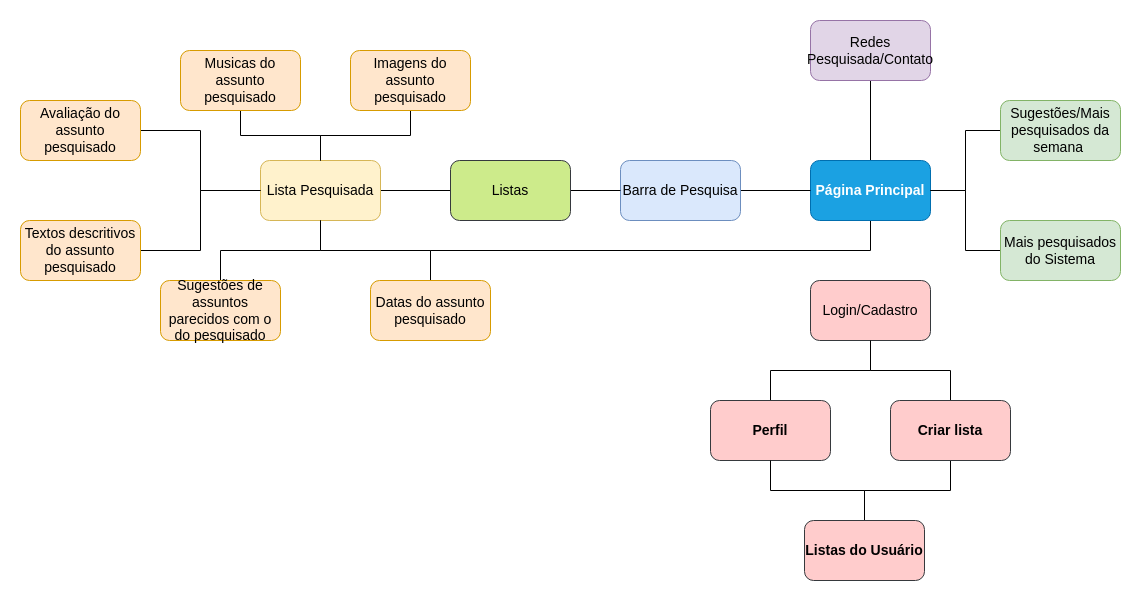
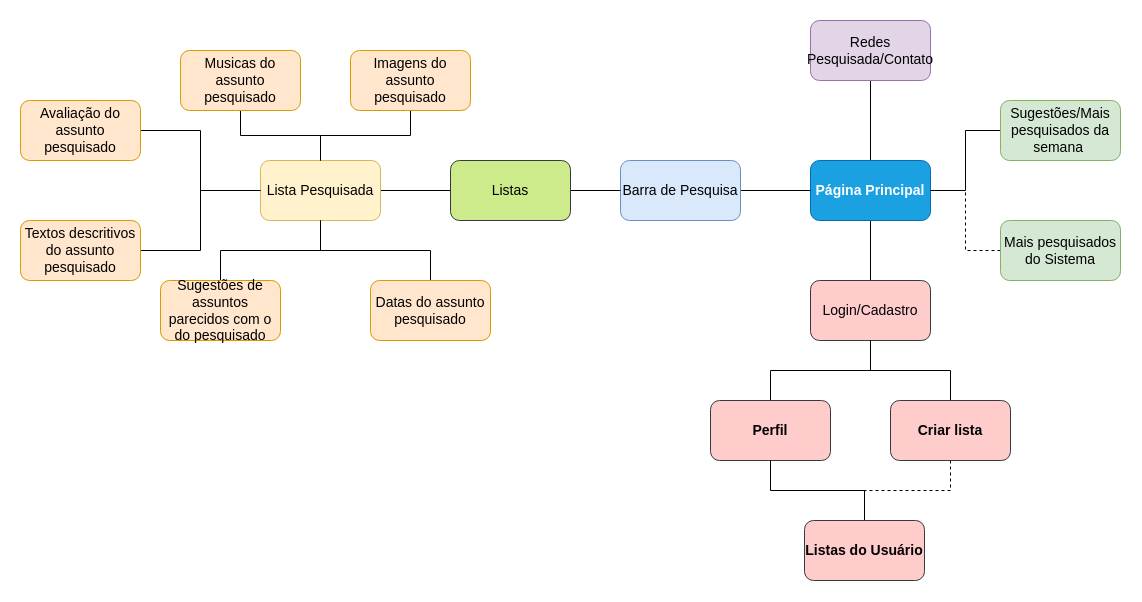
(966, 238) -> (966, 238)
(653, 251) -> (871, 264)
(923, 491) -> (923, 491)
